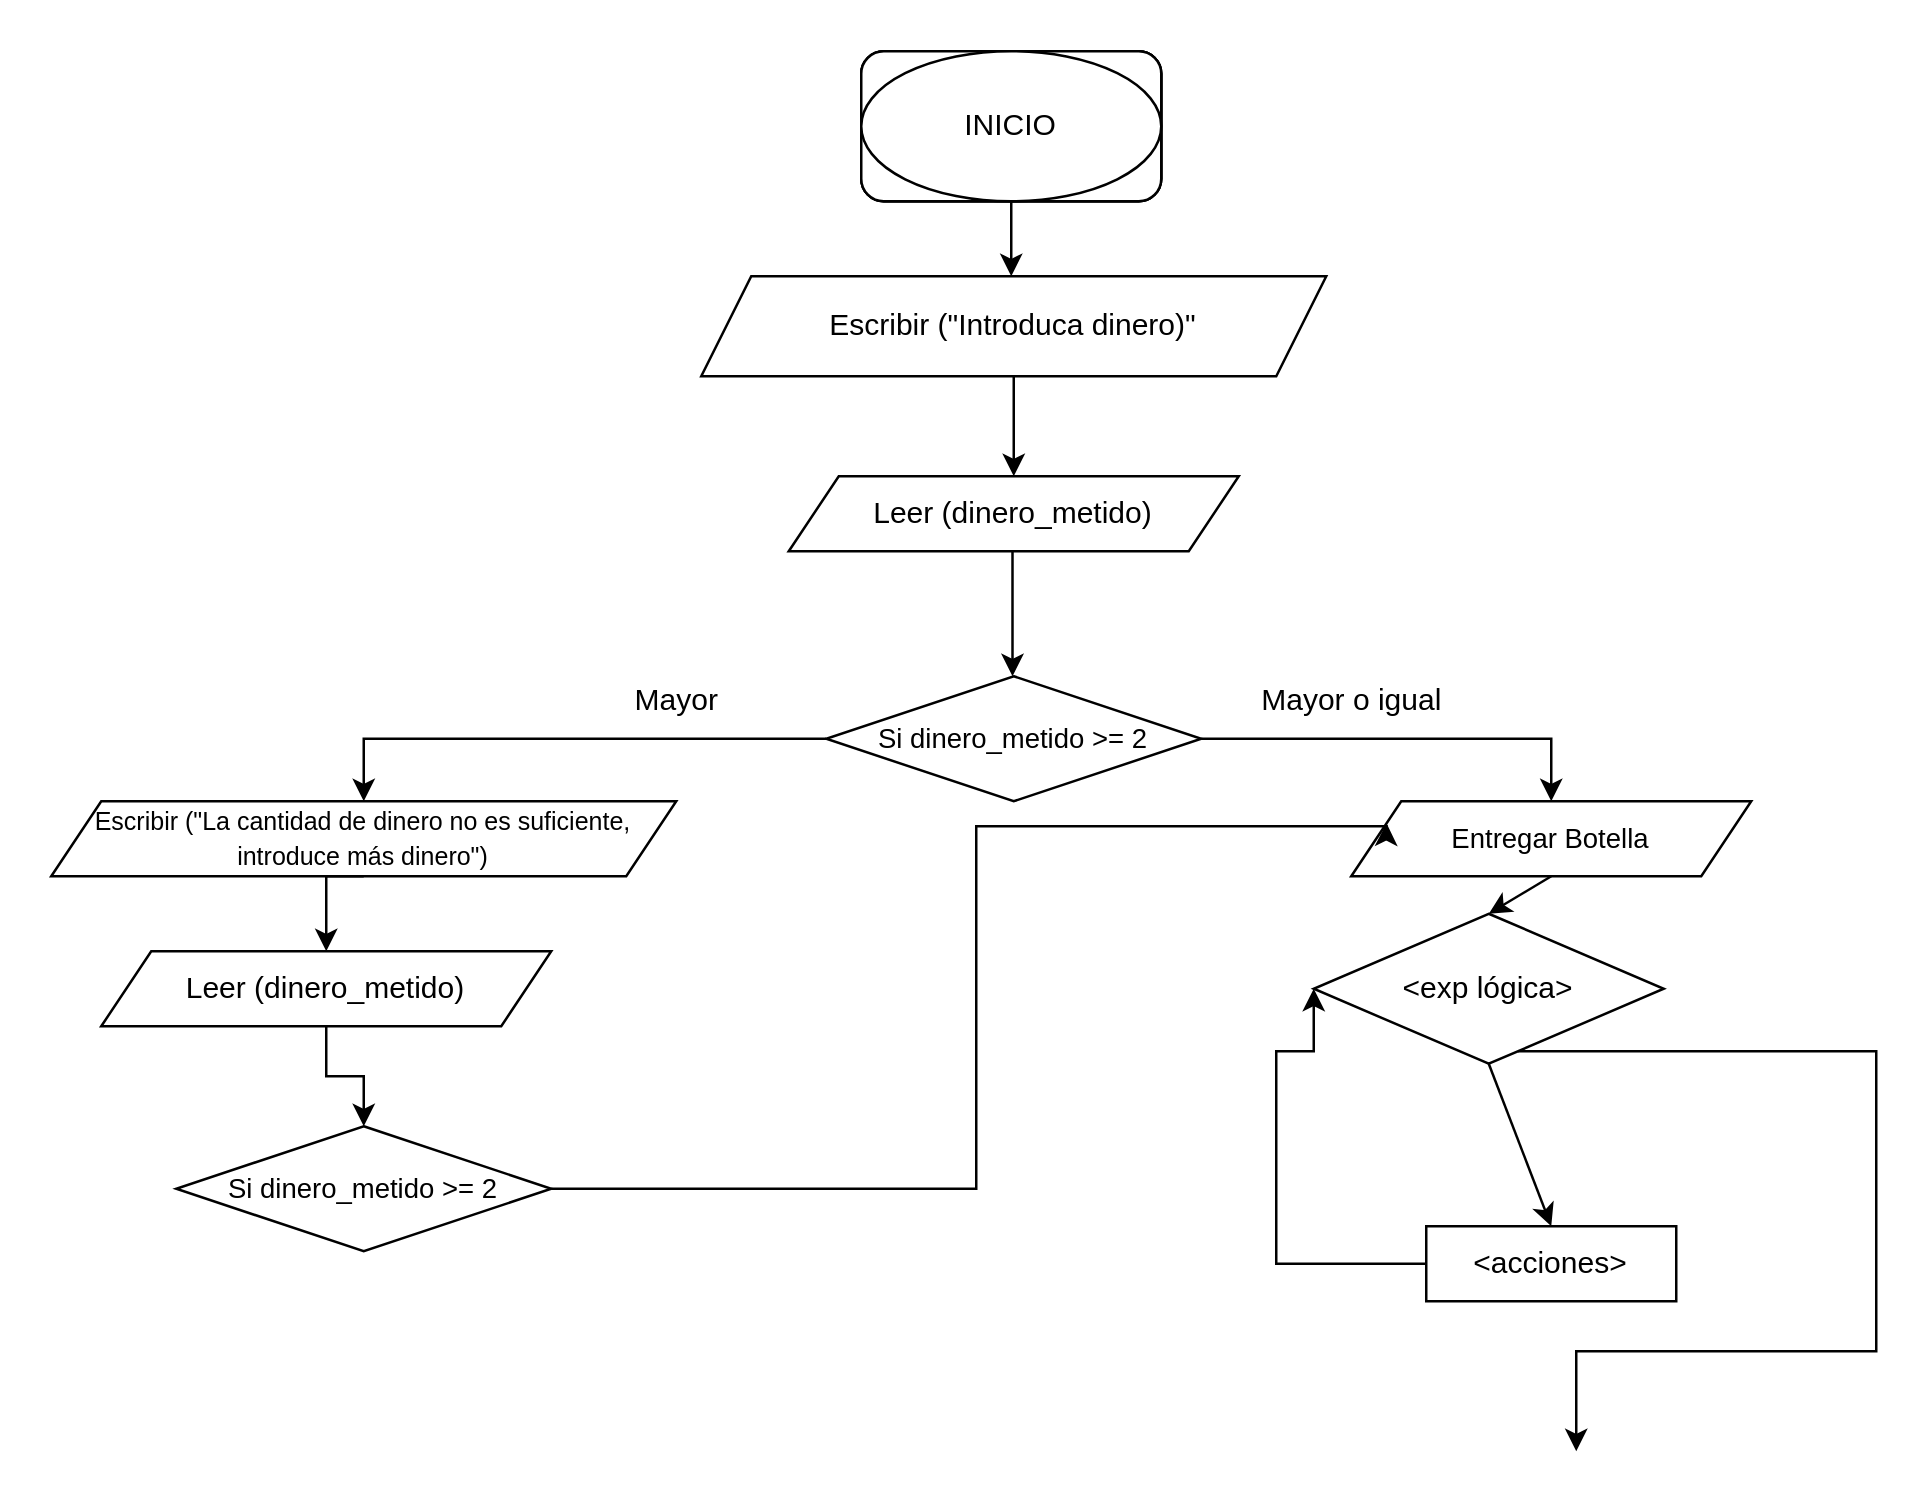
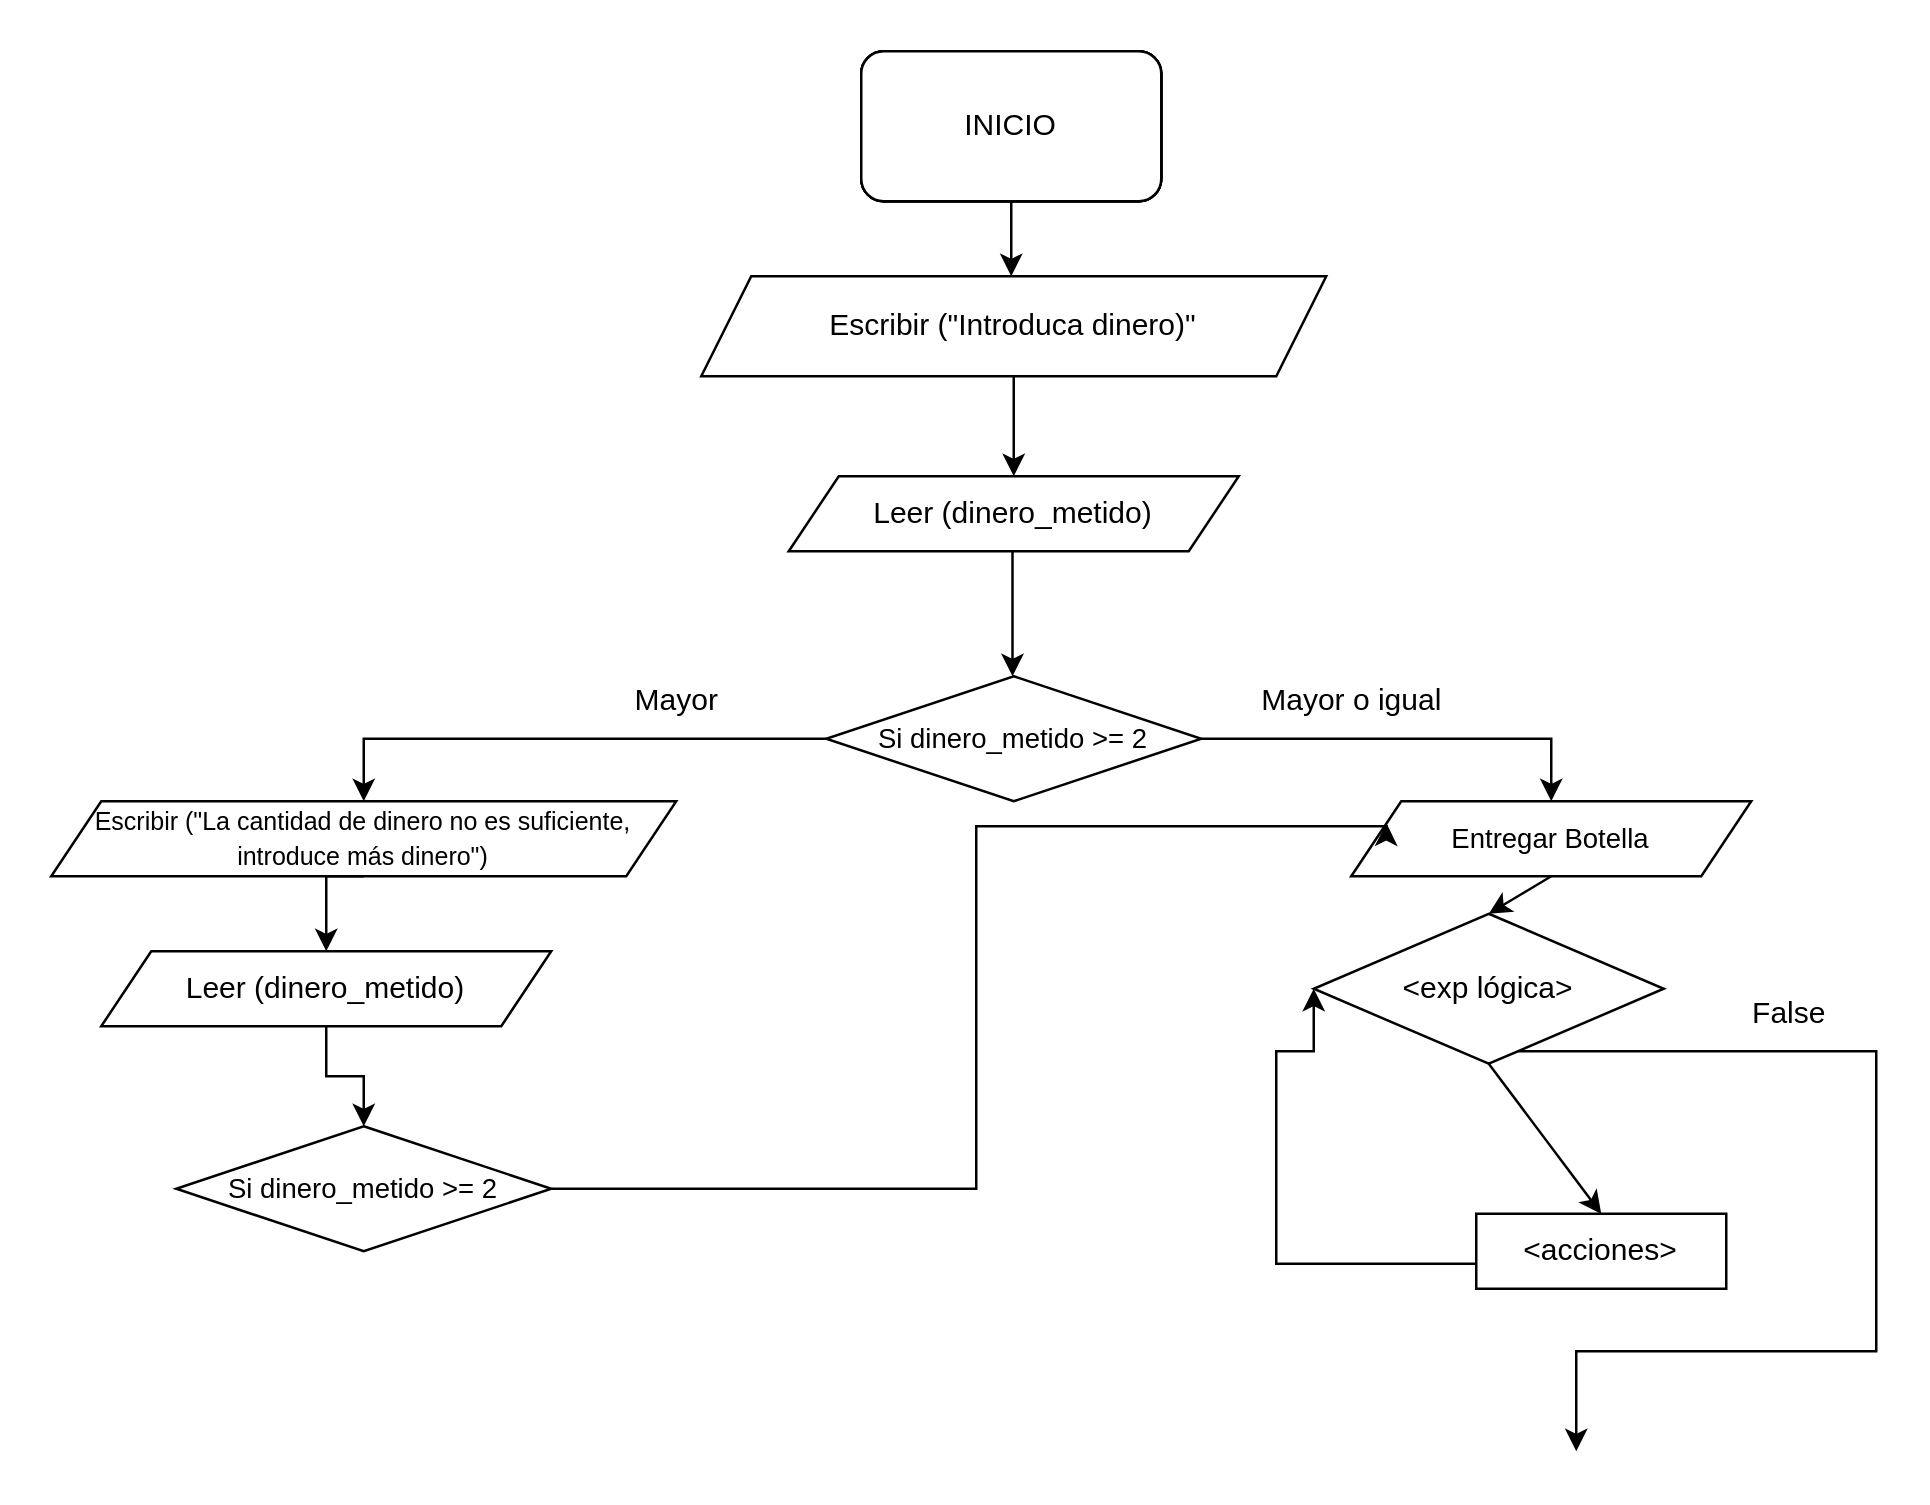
(1011, 126) -> (1011, 126)
none -> (1789, 1014)
(1551, 1264) -> (1601, 1251)
